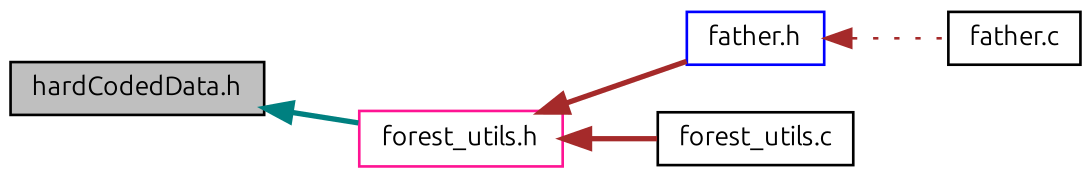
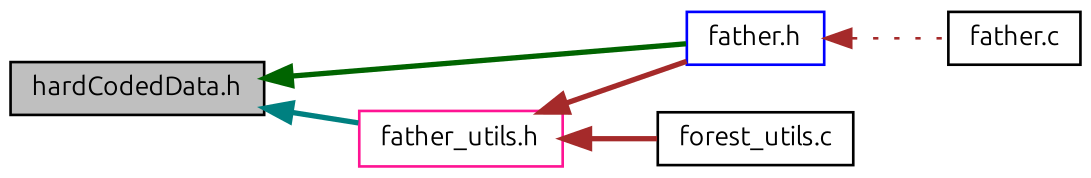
none -> (489, 60)
(461, 139) -> (461, 139)
